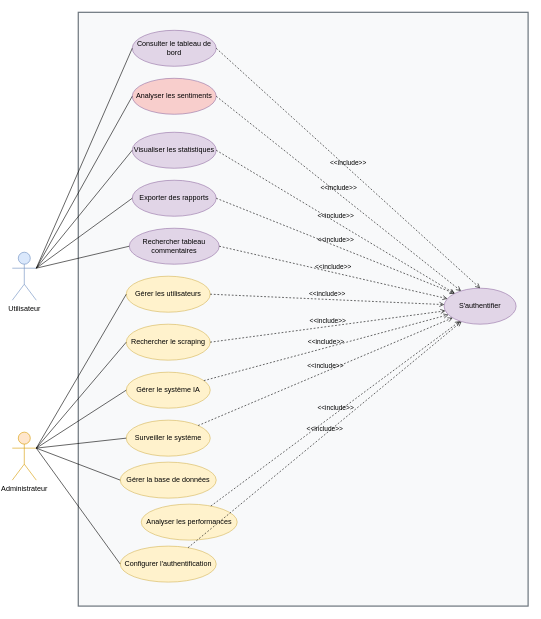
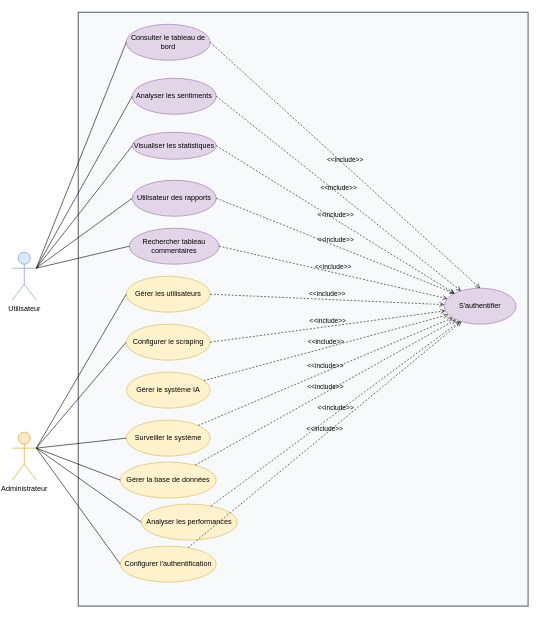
(174, 48) -> (168, 42)
(174, 96) -> (174, 96)
(174, 150) -> (174, 146)
(174, 198) -> (174, 198)
(168, 342) -> (168, 342)
none -> (326, 393)
(83, 418) -> none
none -> (91, 487)
